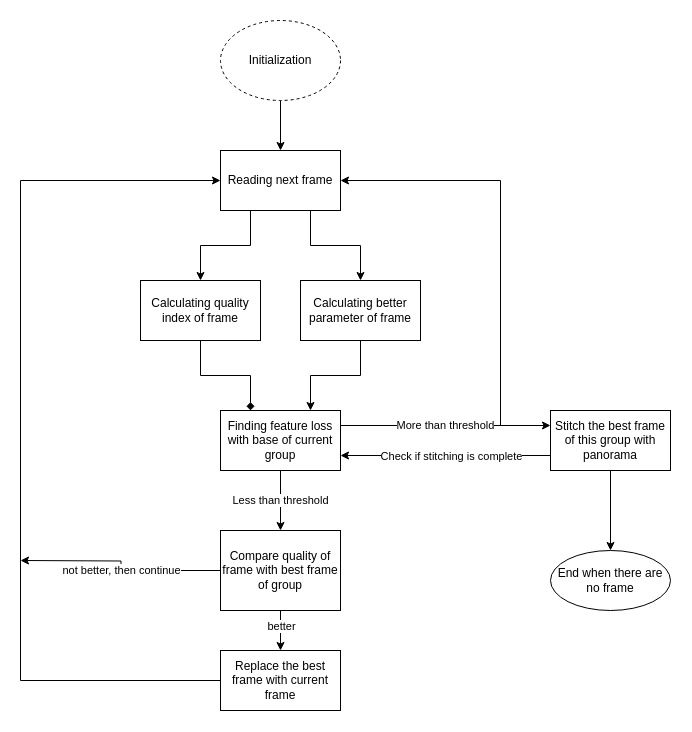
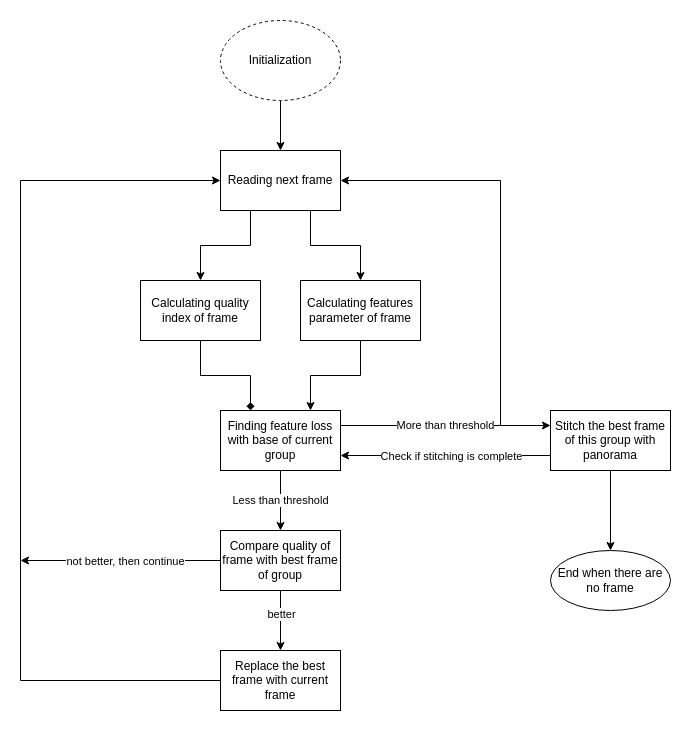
(361, 311) -> (361, 311)
(281, 571) -> (281, 561)
